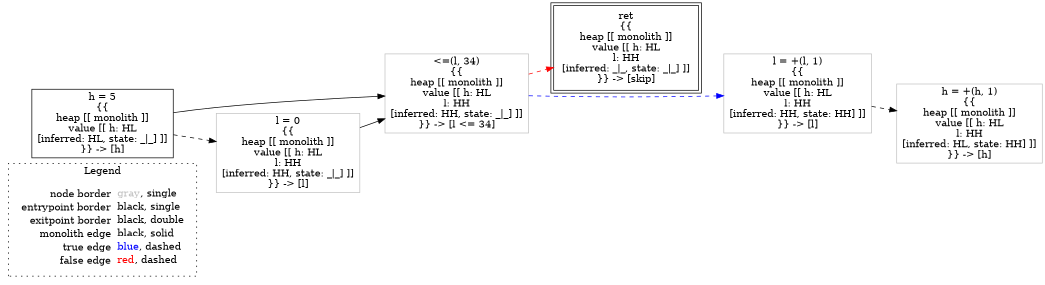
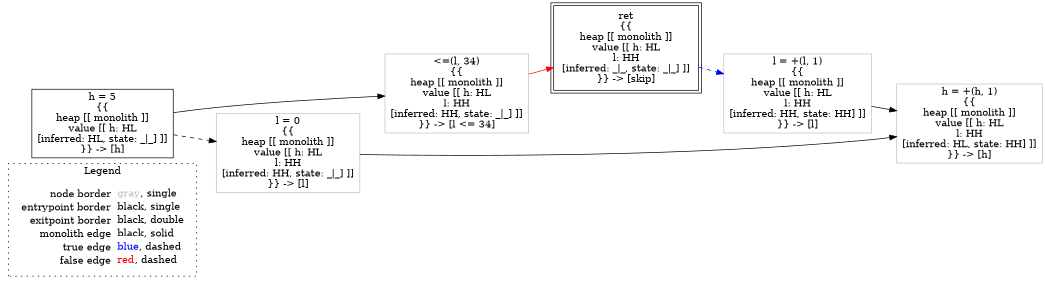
(538, 72) -> (538, 72)
(623, 97) -> (708, 70)
(881, 108) -> (881, 108)
(369, 124) -> (625, 153)
